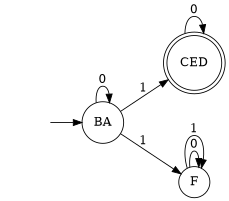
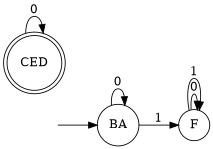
(141, 98) -> none
